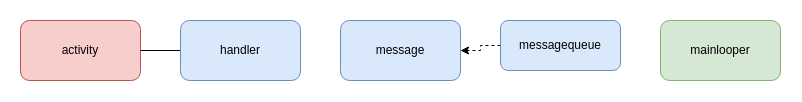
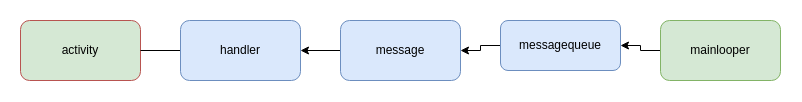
(481, 46) -> (481, 46)
(81, 51) -> (81, 51)
none -> (324, 51)
none -> (642, 51)
